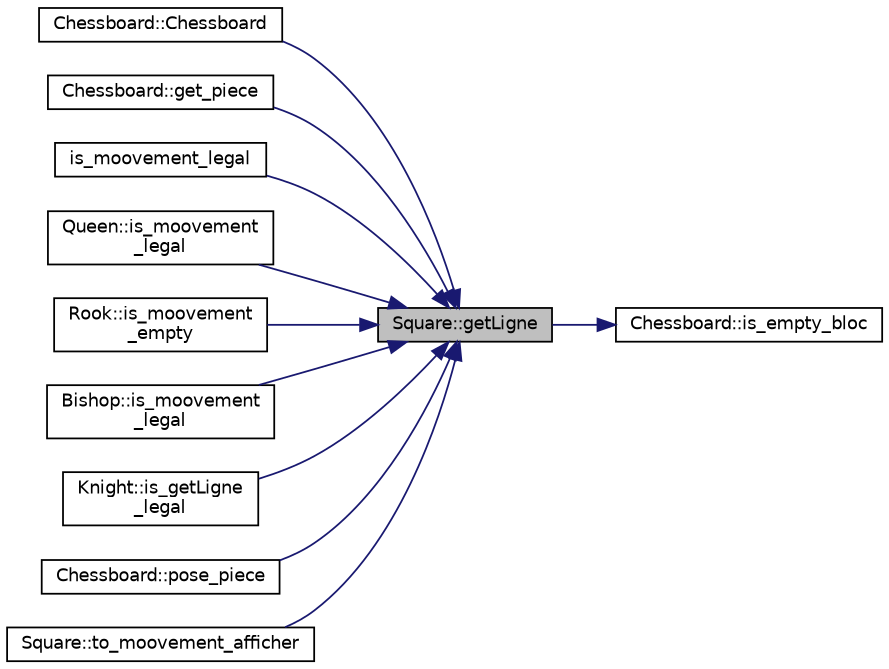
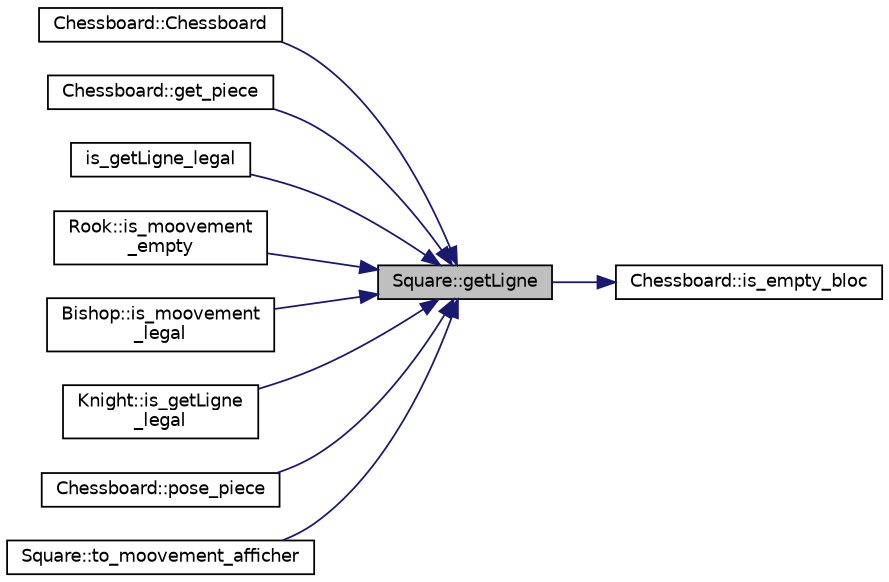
(161, 160) -> (161, 160)
(161, 238) -> none
